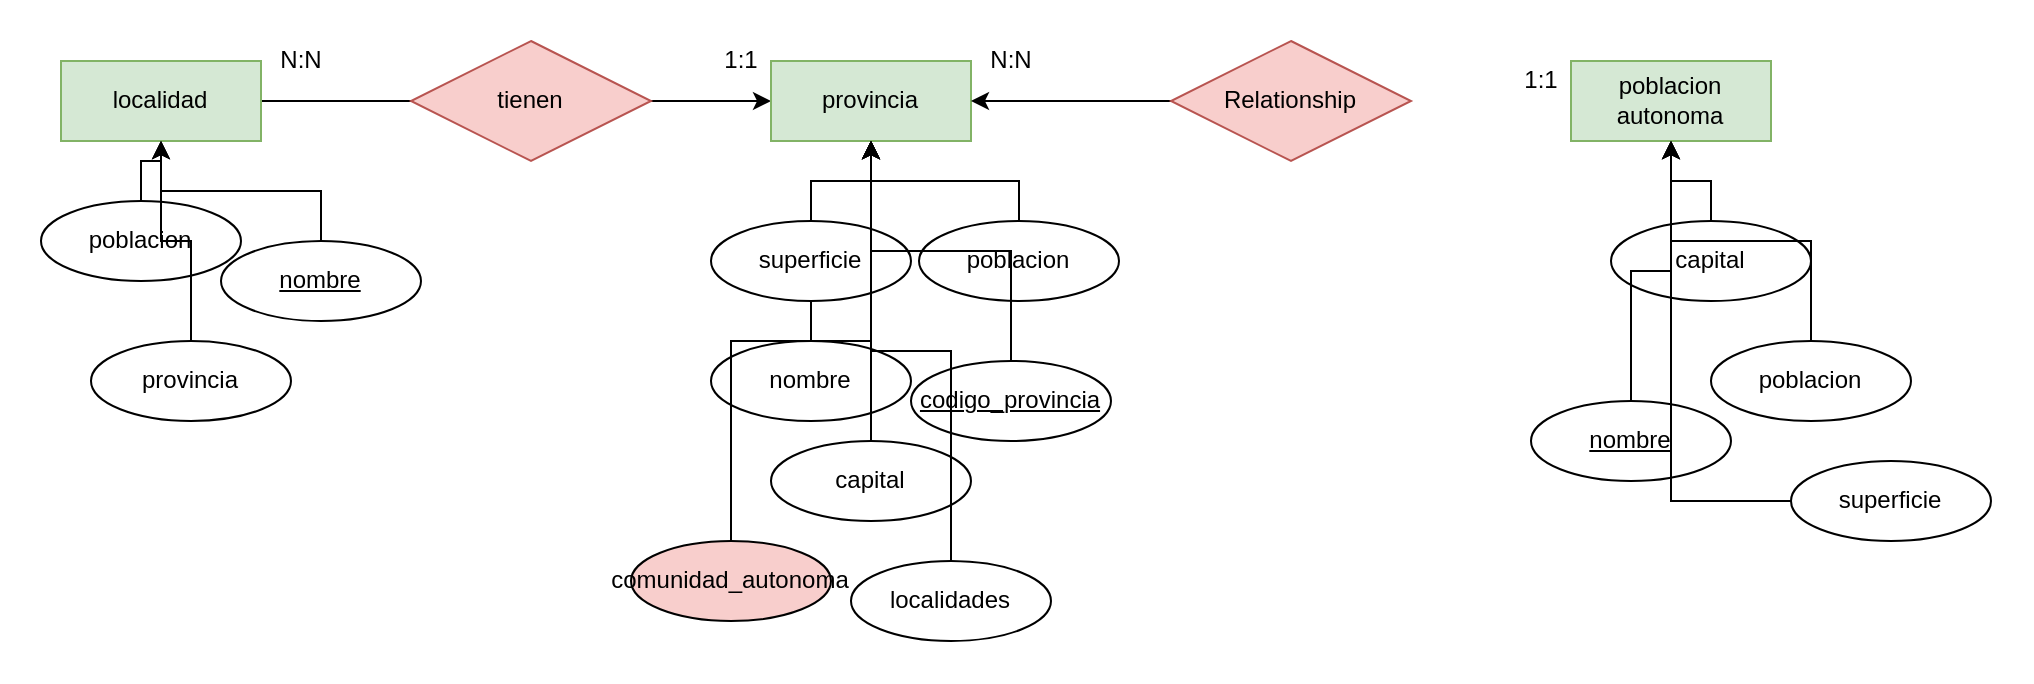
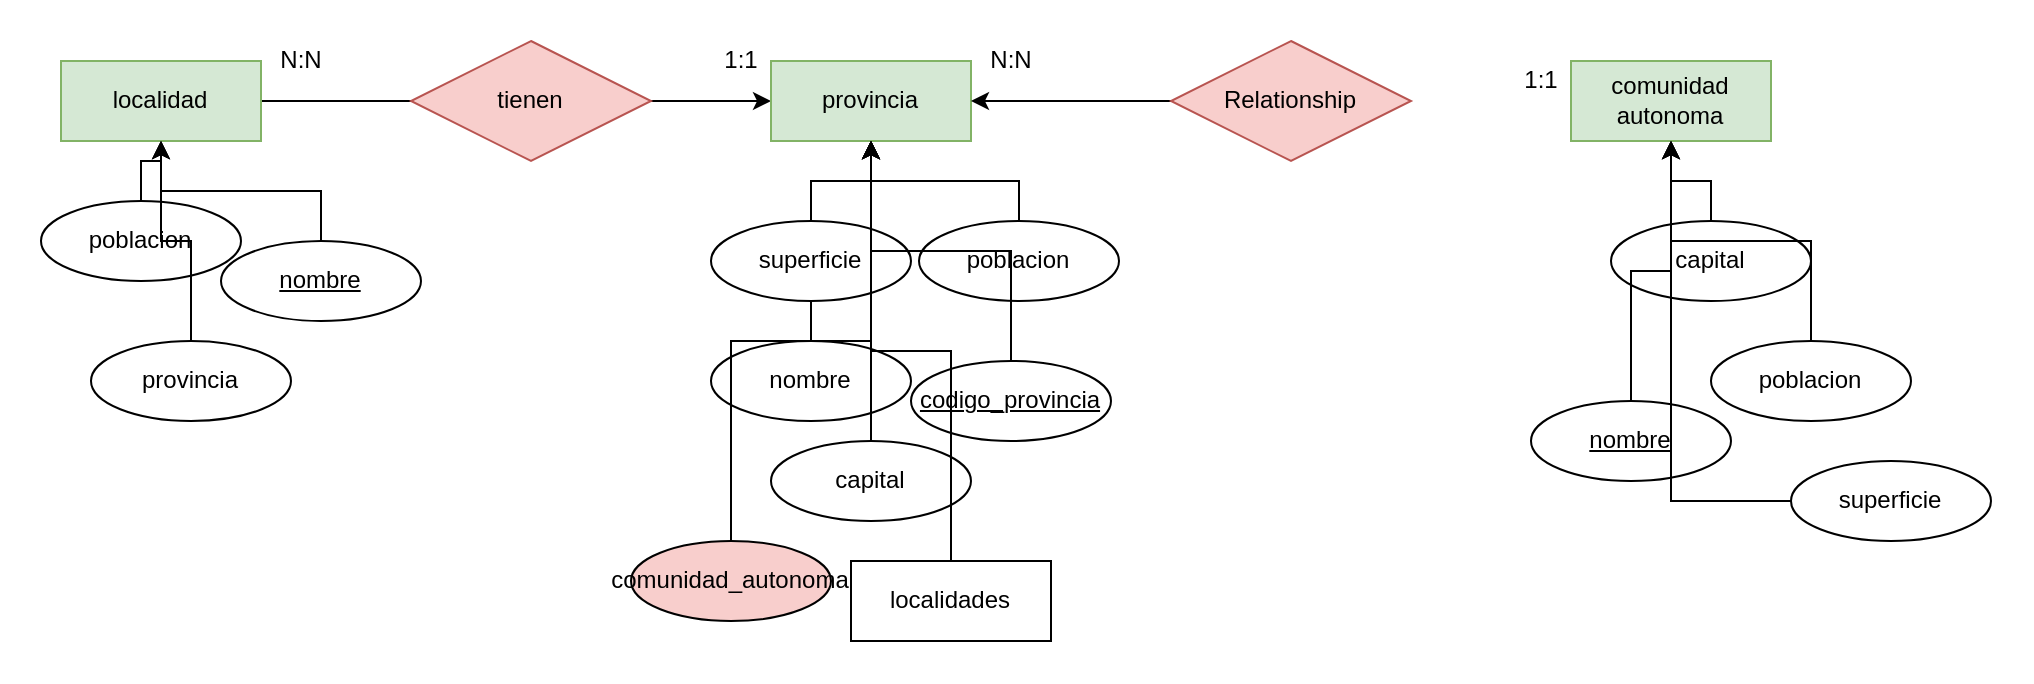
(1671, 101) -> (1671, 101)
(951, 601) -> (951, 601)
